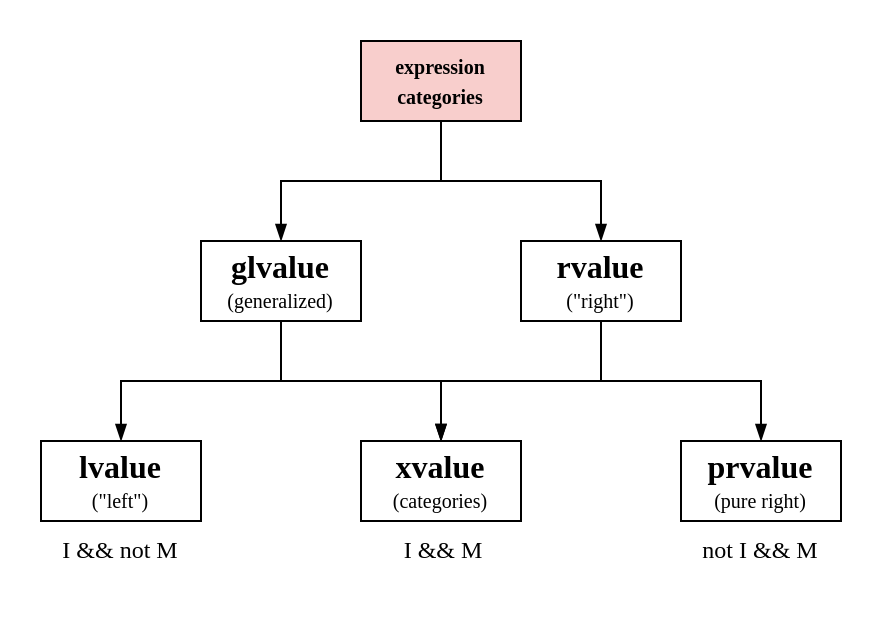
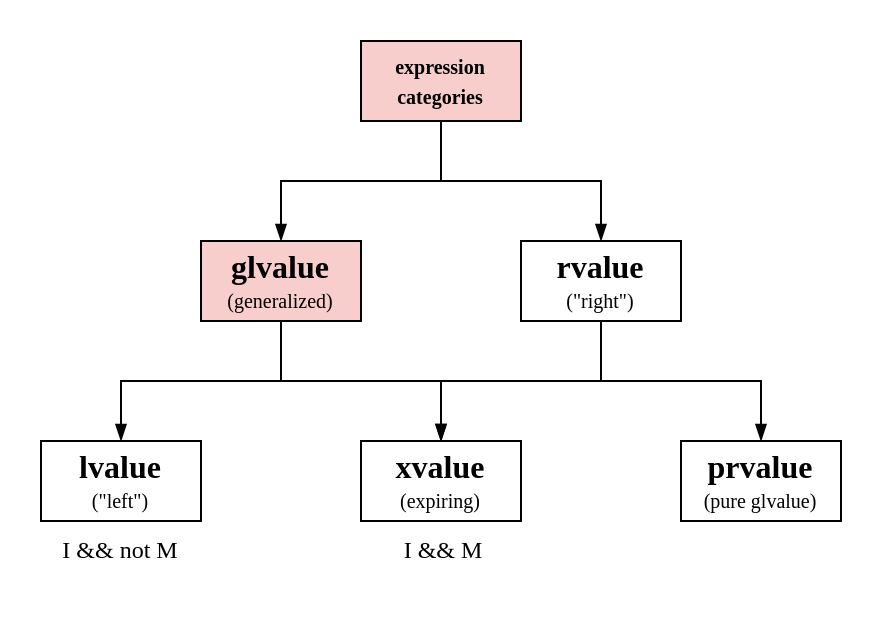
(281, 281) -> (281, 281)
(441, 481) -> (441, 481)
(761, 481) -> (761, 481)
(761, 551) -> none
